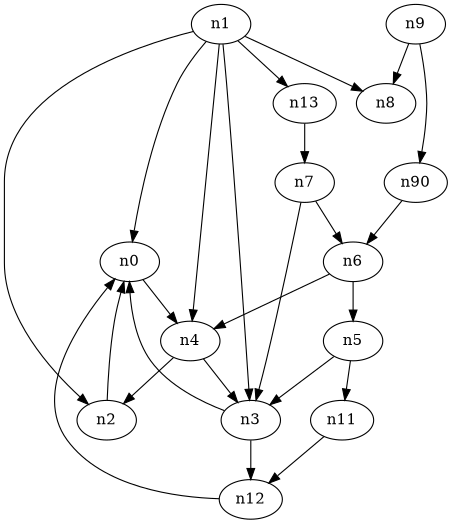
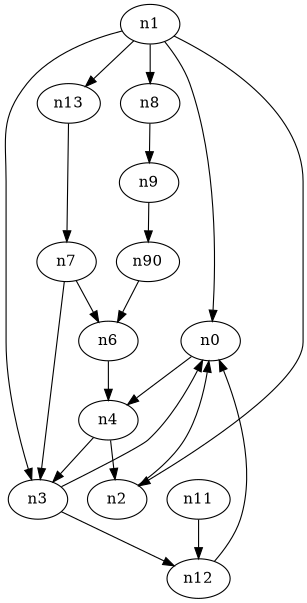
(403, 58) -> (150, 138)
(206, 177) -> none
(353, 341) -> none
